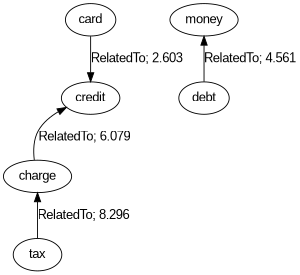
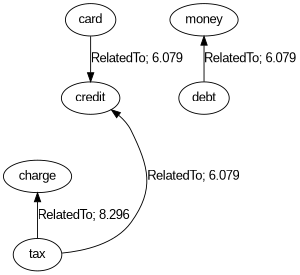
(137, 59) -> (137, 59)
(250, 59) -> (250, 59)
(38, 132) -> (141, 205)
